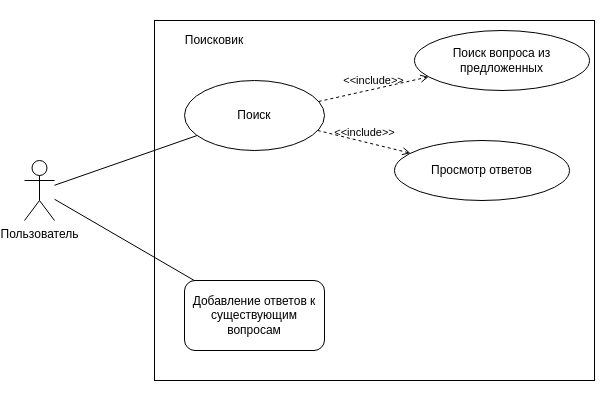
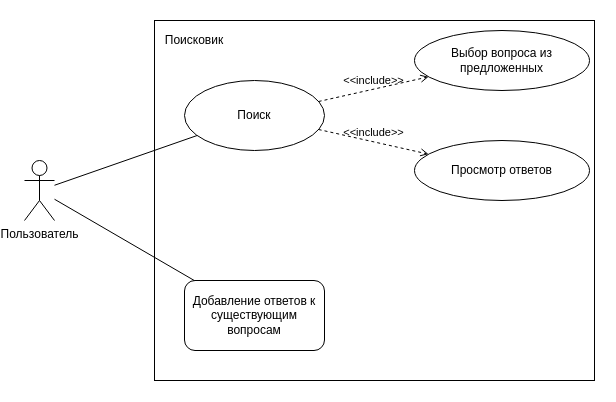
(215, 41) -> (195, 41)
(502, 61) -> (502, 61)
(482, 171) -> (502, 171)
